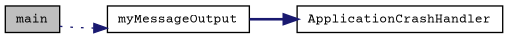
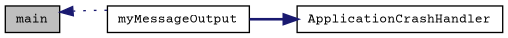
(77, 28) -> (90, 10)
